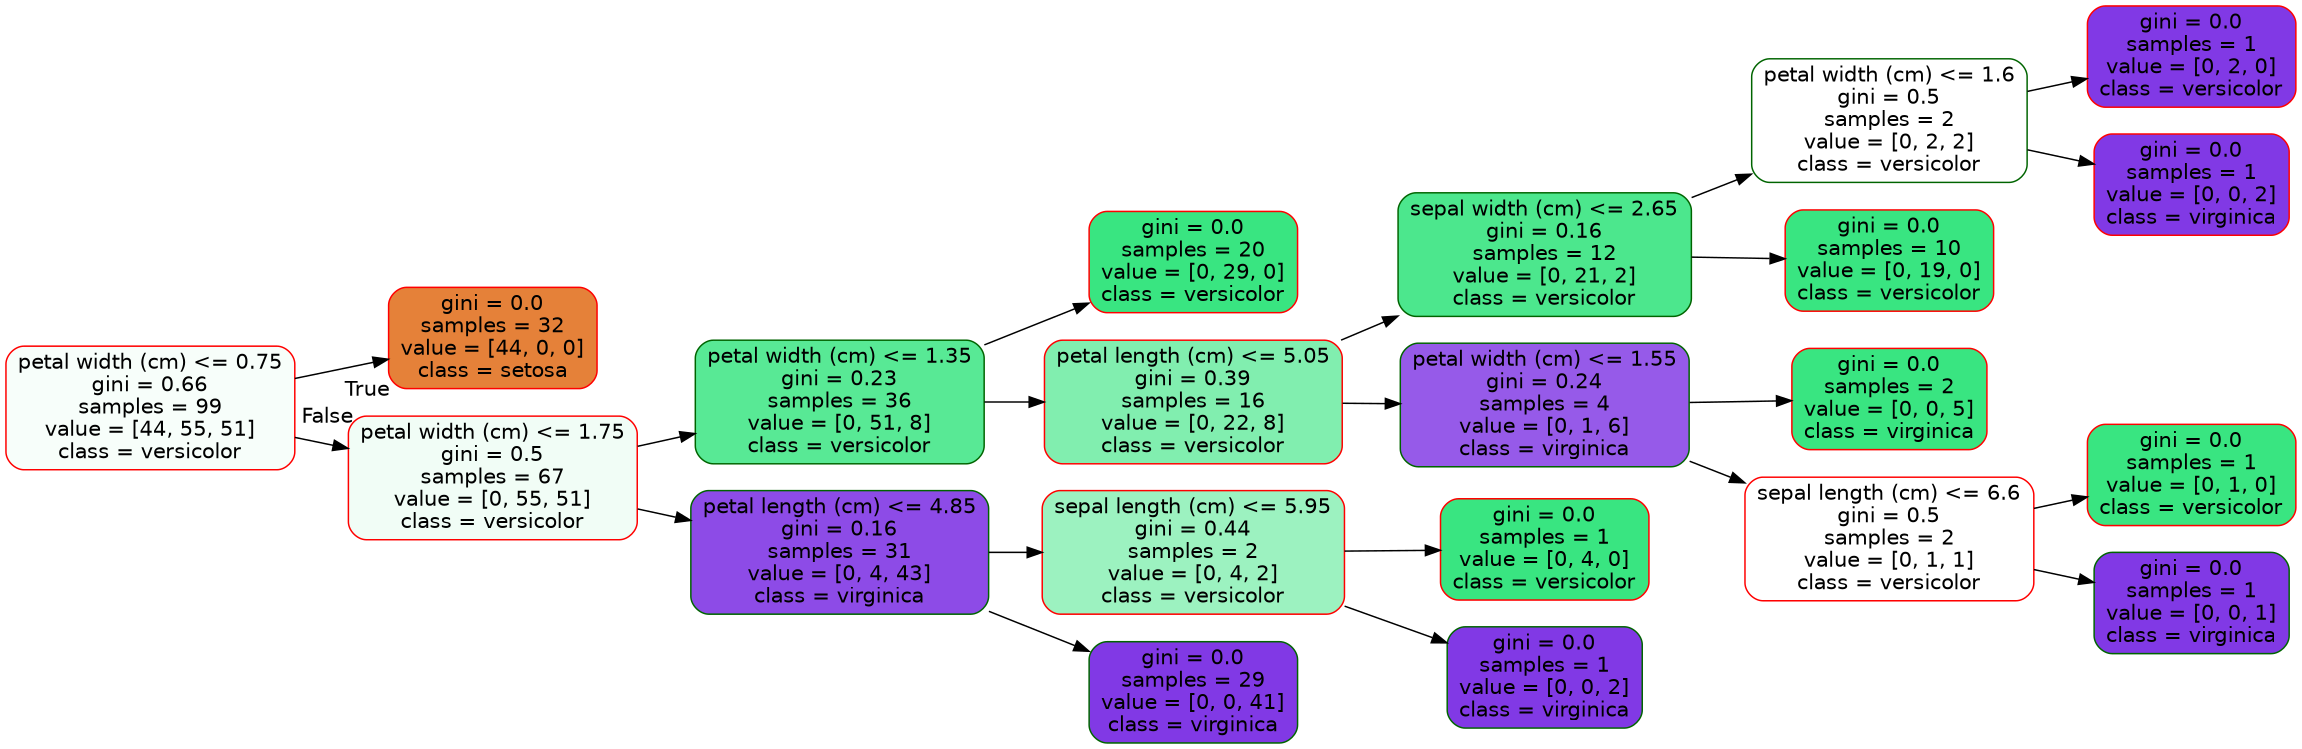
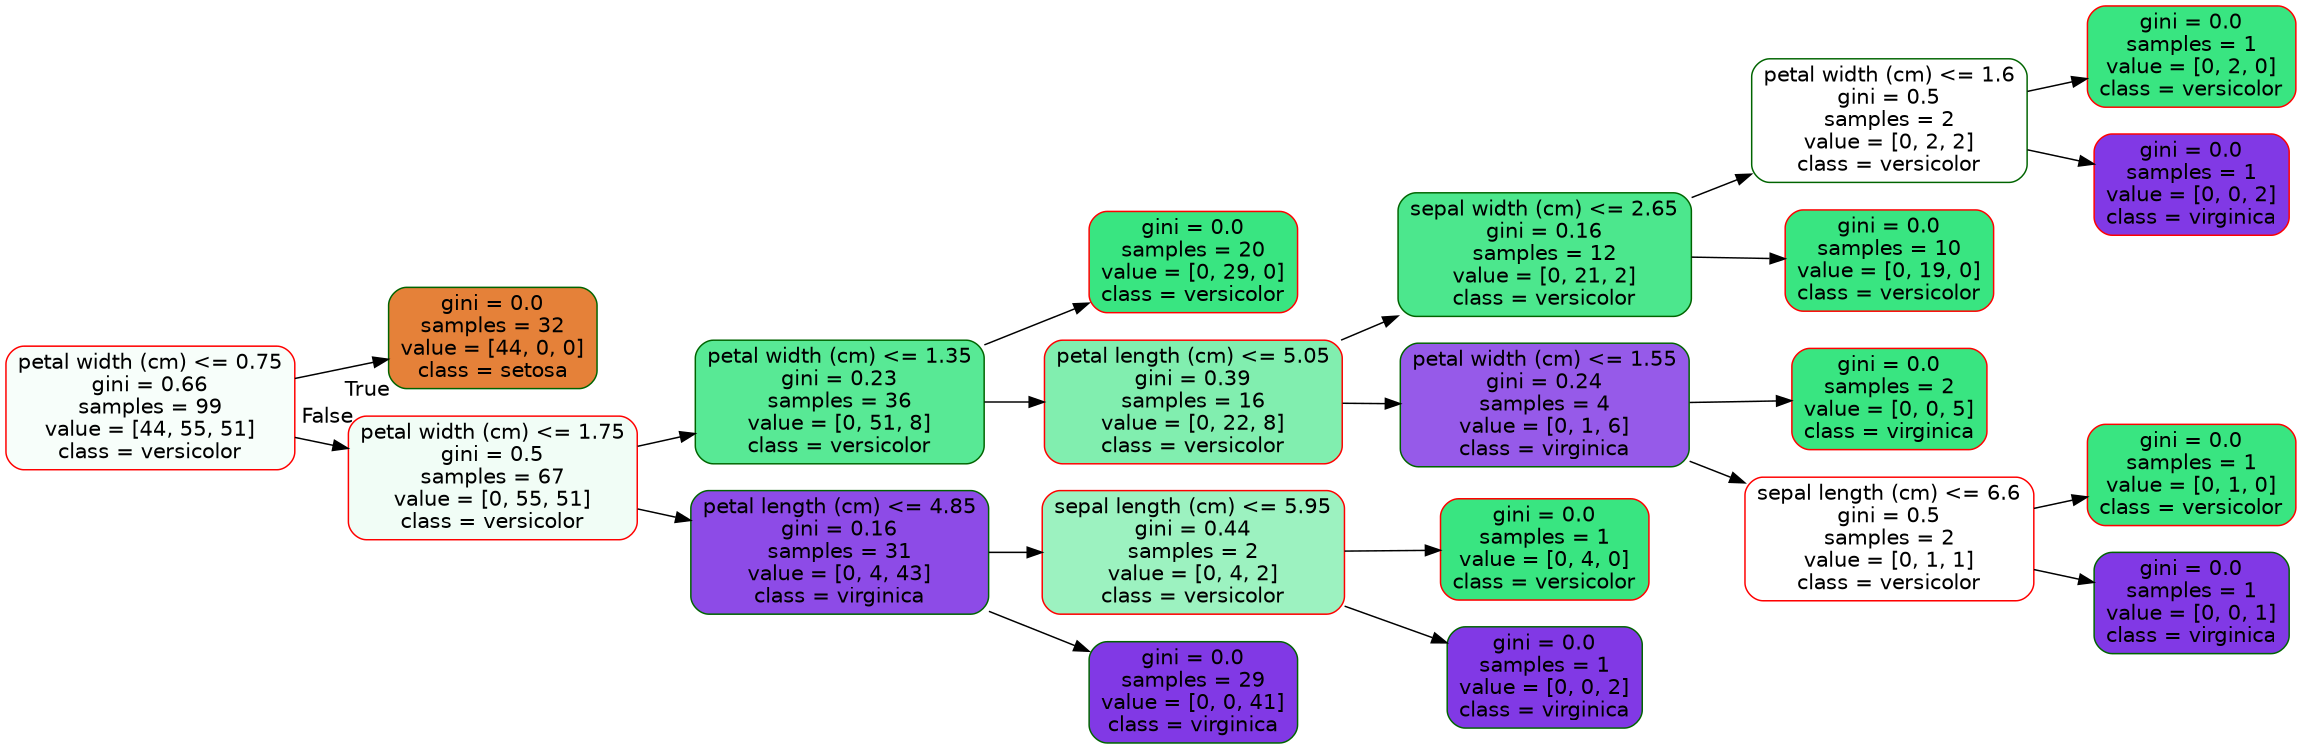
(2192, 57) -> (2192, 57)
(493, 338) -> (493, 338)
